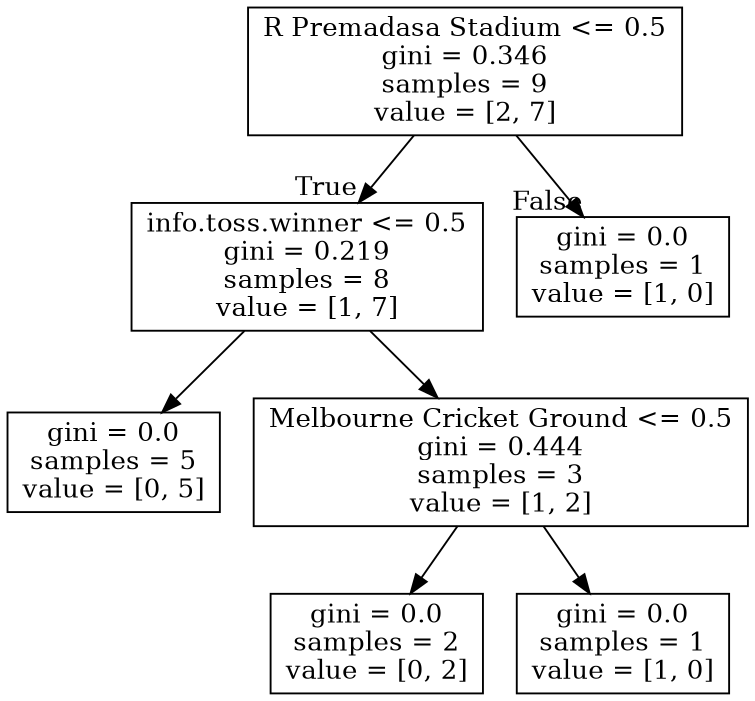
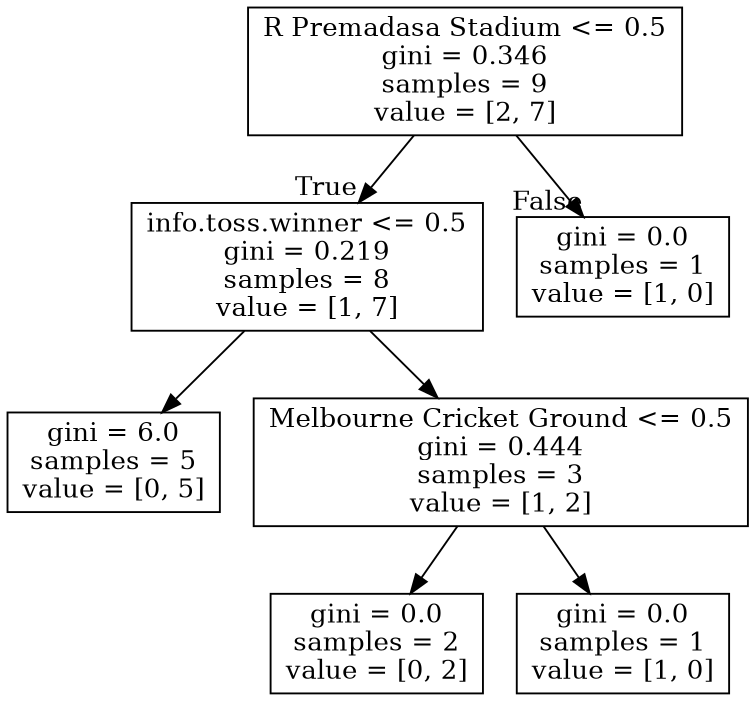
(114, 462) -> (114, 462)
